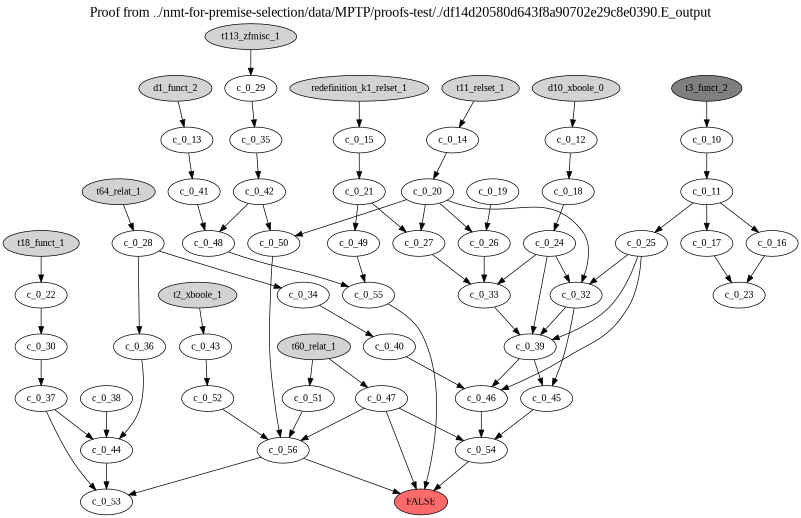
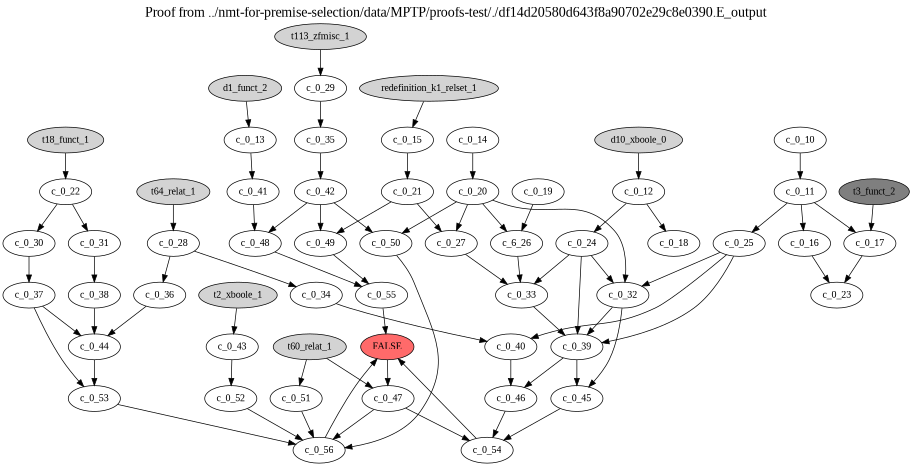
(481, 88) -> none
(707, 111) -> (872, 214)
none -> (321, 214)
(559, 218) -> (613, 215)
none -> (94, 243)
(484, 243) -> (517, 243)
(596, 341) -> (641, 314)
(400, 447) -> (388, 369)
(198, 475) -> (203, 424)
